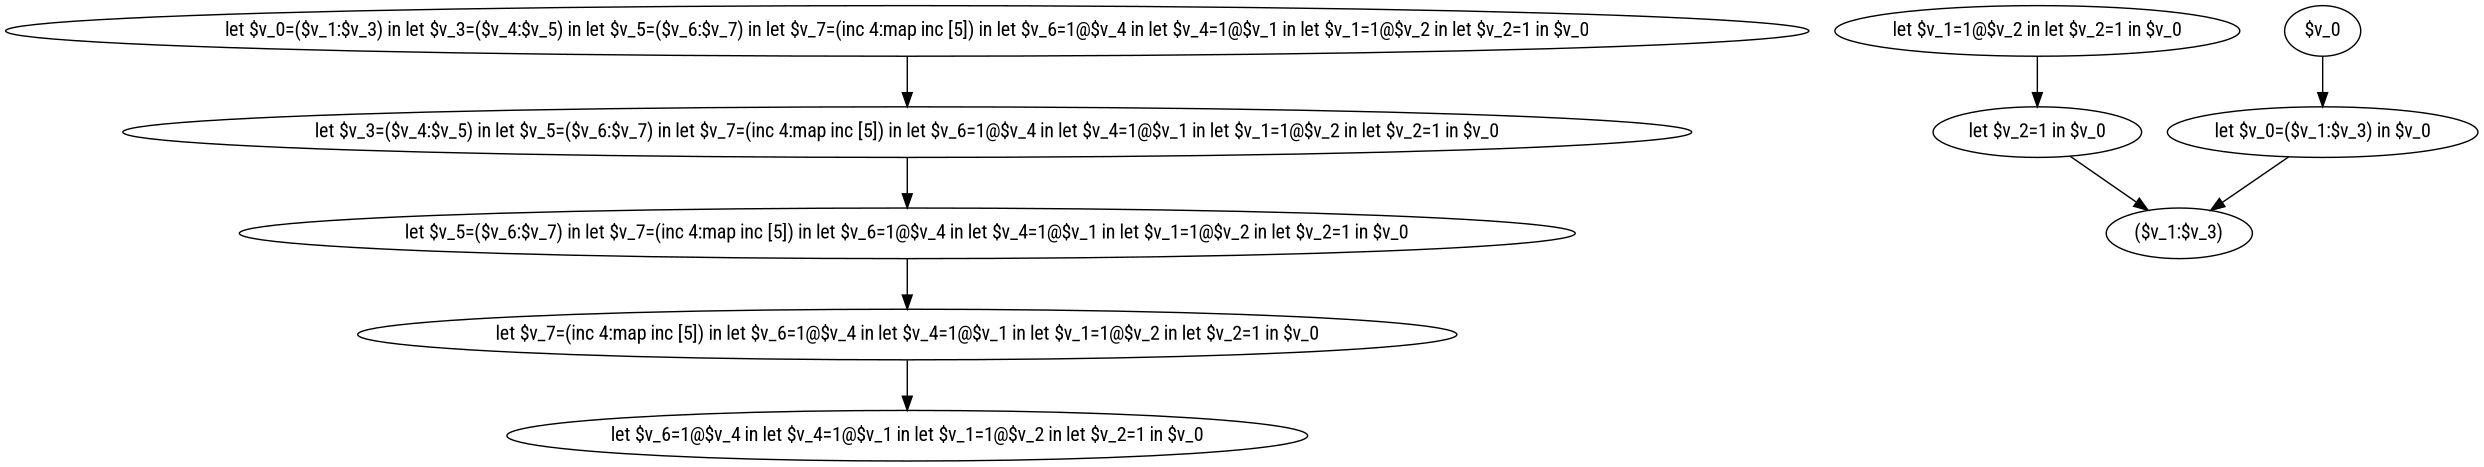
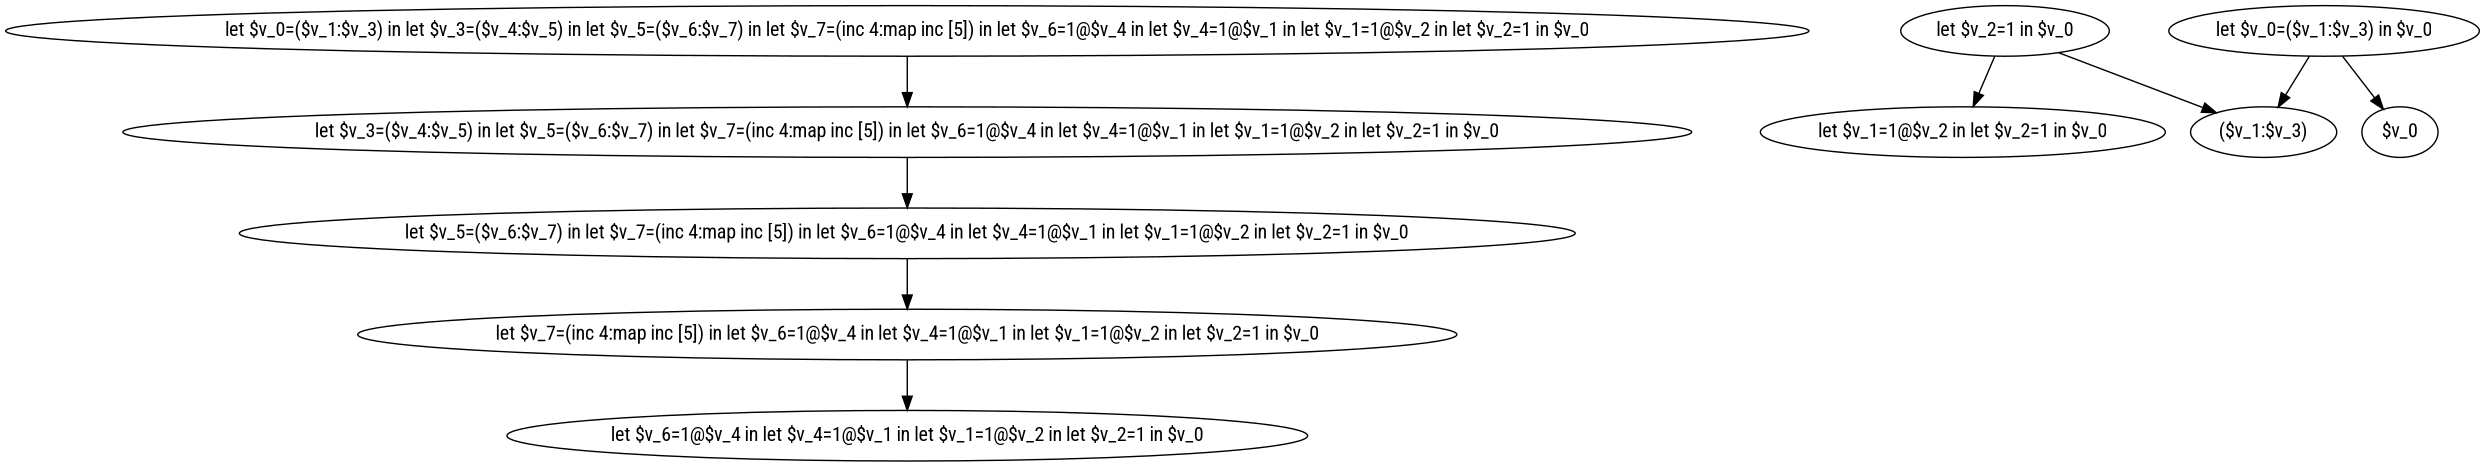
(2037, 75) -> (1987, 75)
(2323, 75) -> (2358, 77)
